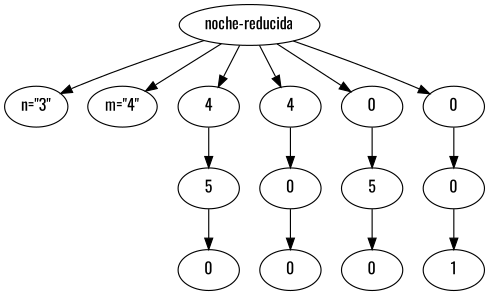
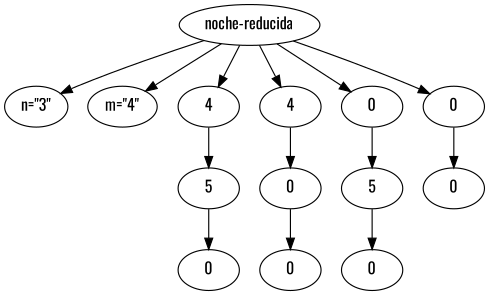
(454, 270) -> none
